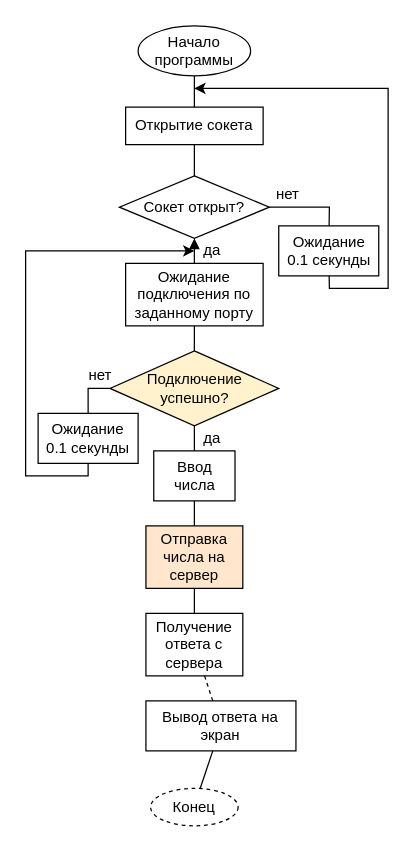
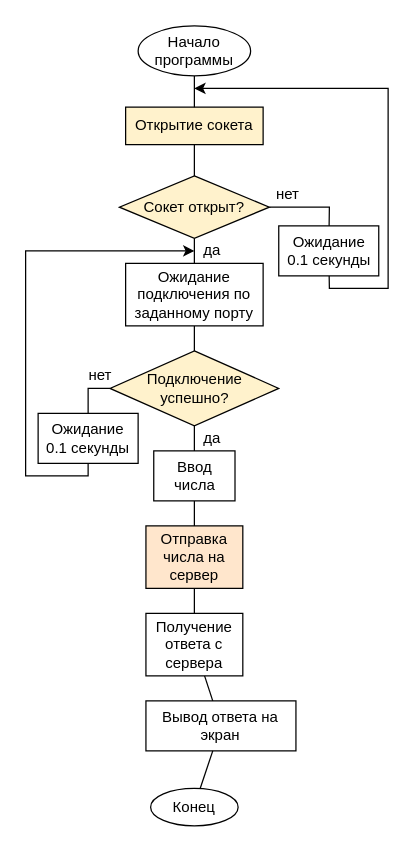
(194, 126) -> (194, 126)
(194, 207) -> (194, 207)
(194, 249) -> (194, 245)
(209, 688) -> (209, 688)
(194, 807) -> (194, 807)
